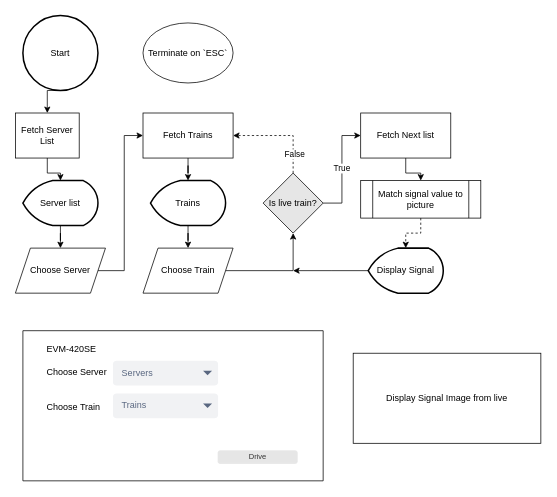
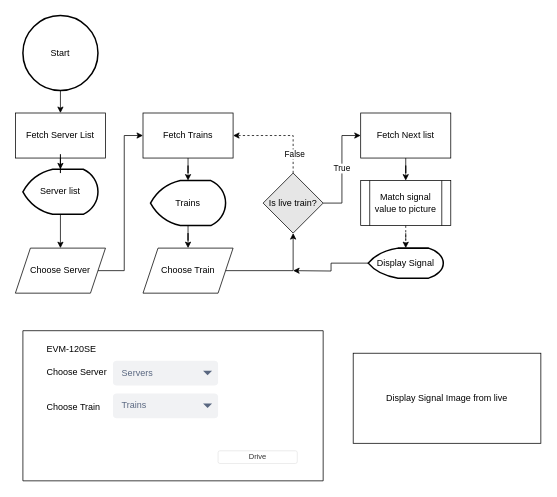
(188, 53) -> none
(47, 135) -> (60, 135)
(420, 199) -> (405, 203)
(60, 203) -> (60, 192)
(405, 270) -> (405, 263)
(70, 349) -> (70, 349)
(257, 457) -> (257, 457)
